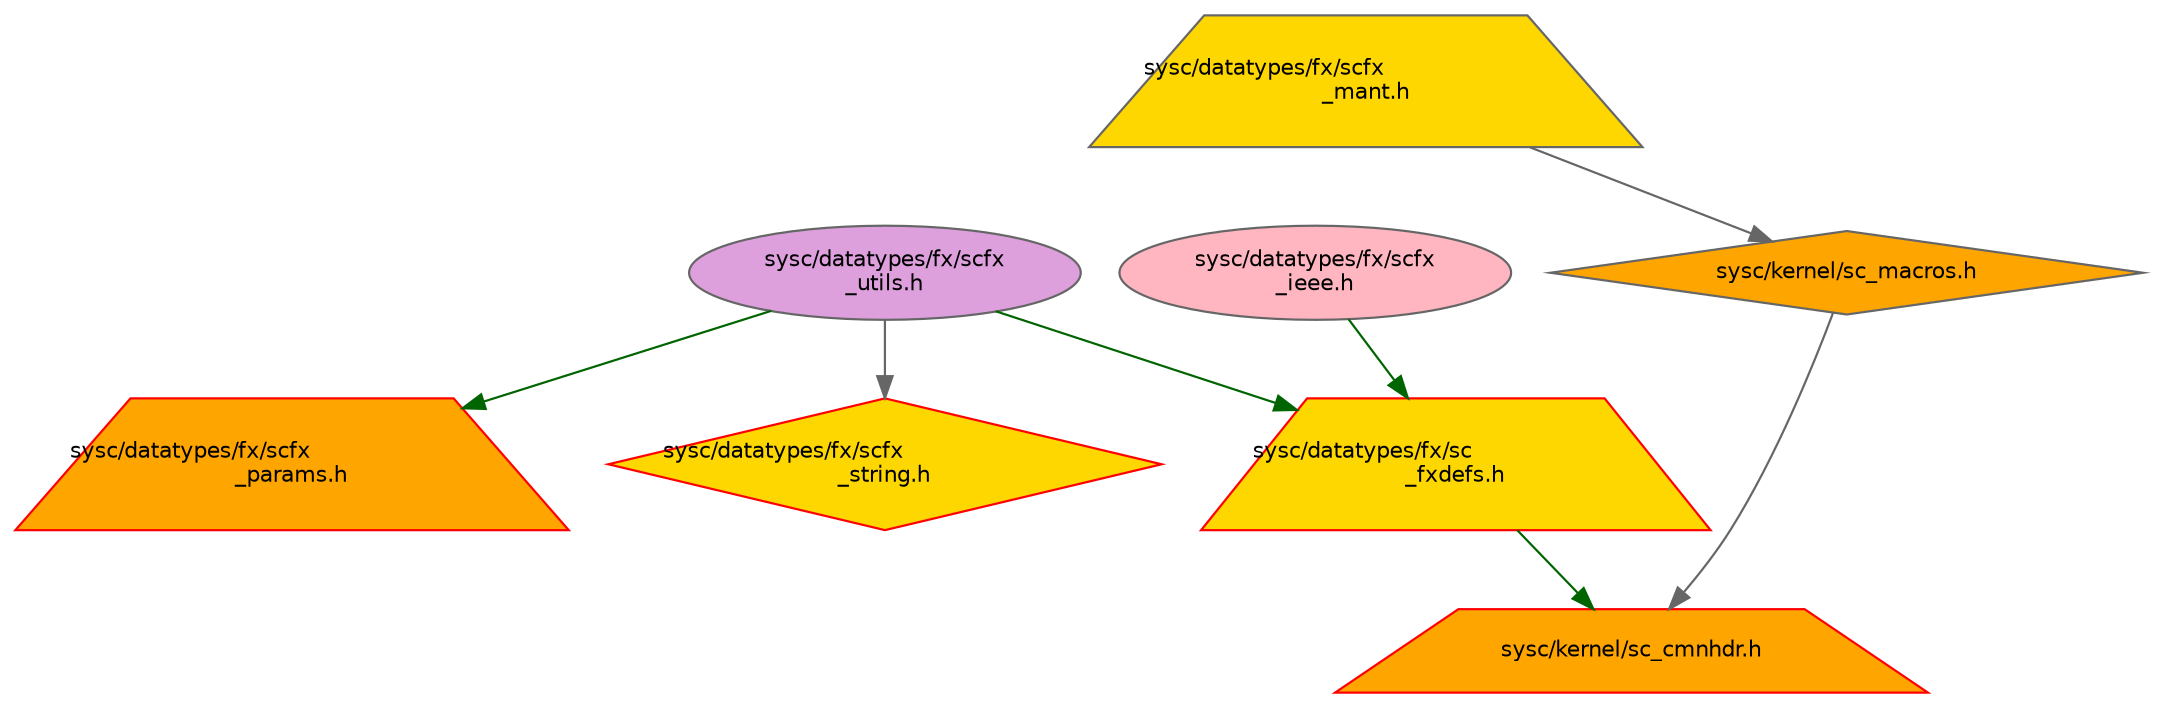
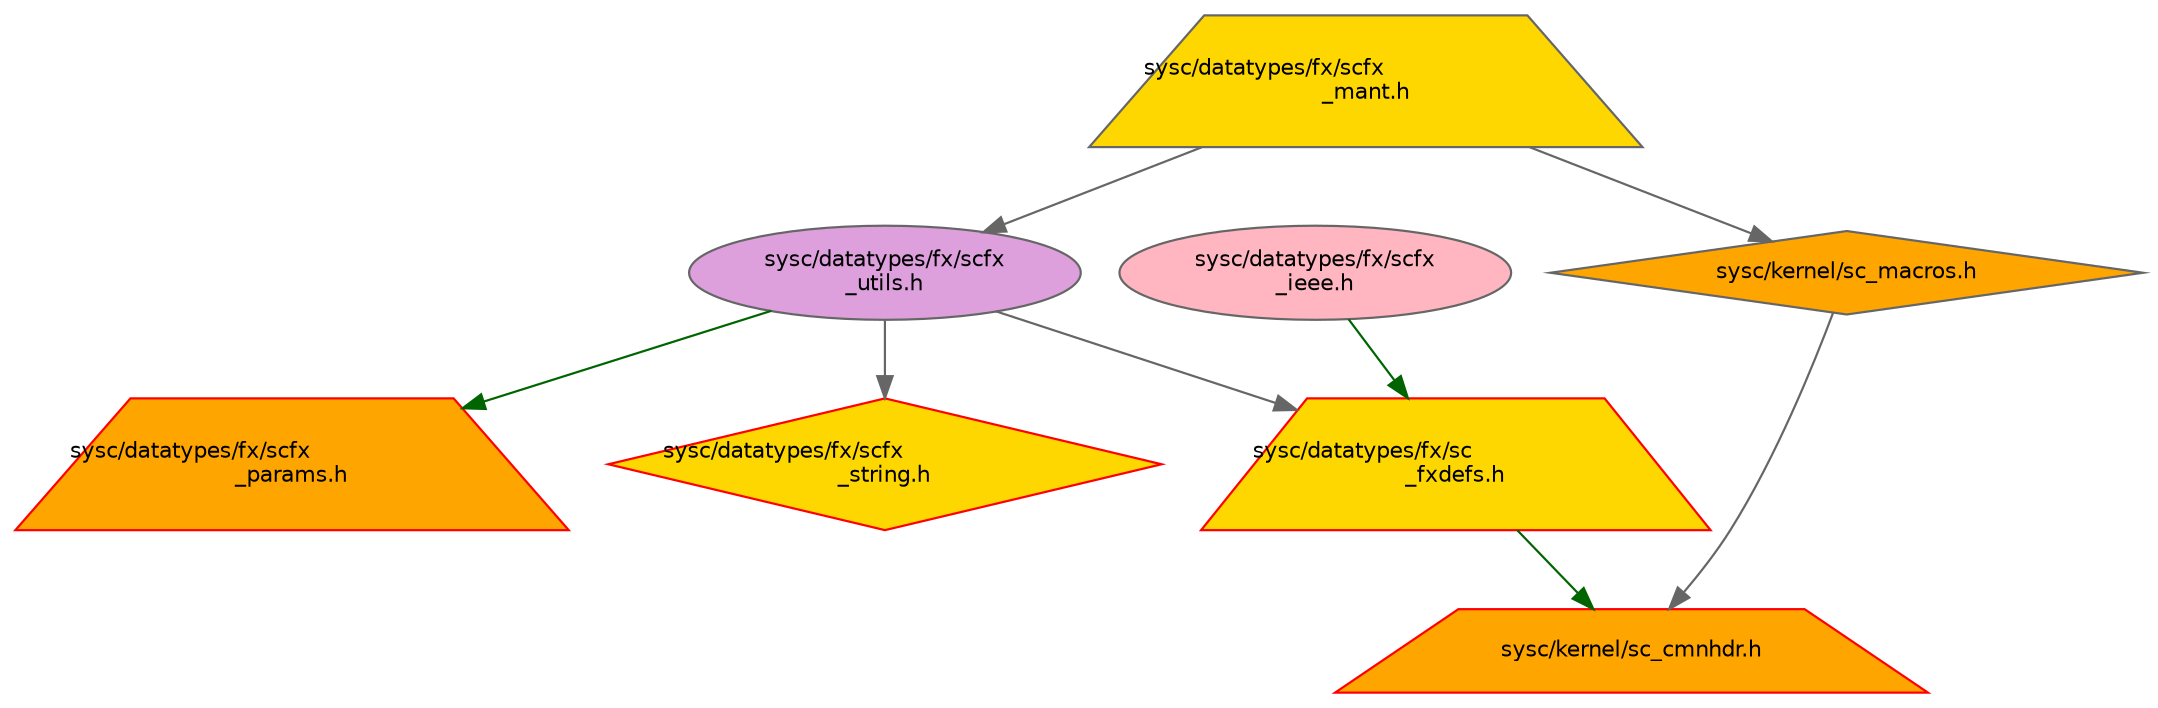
none -> (1103, 186)
(1136, 357) -> (1136, 357)
